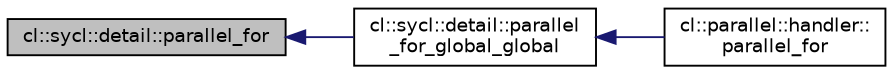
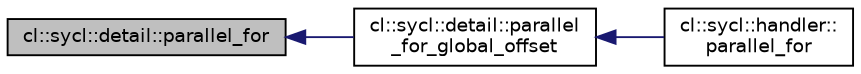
(475, 37) -> (475, 37)
(775, 37) -> (759, 37)
